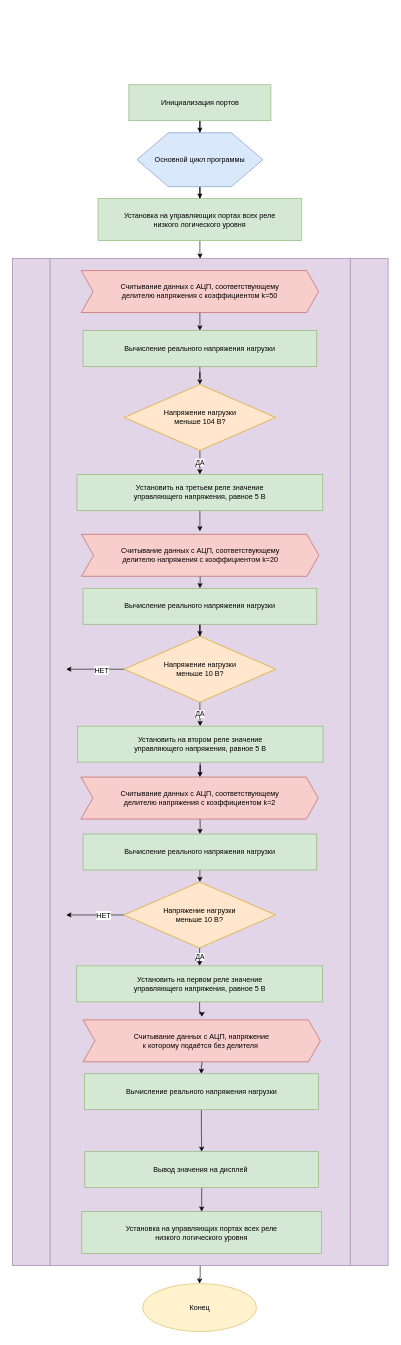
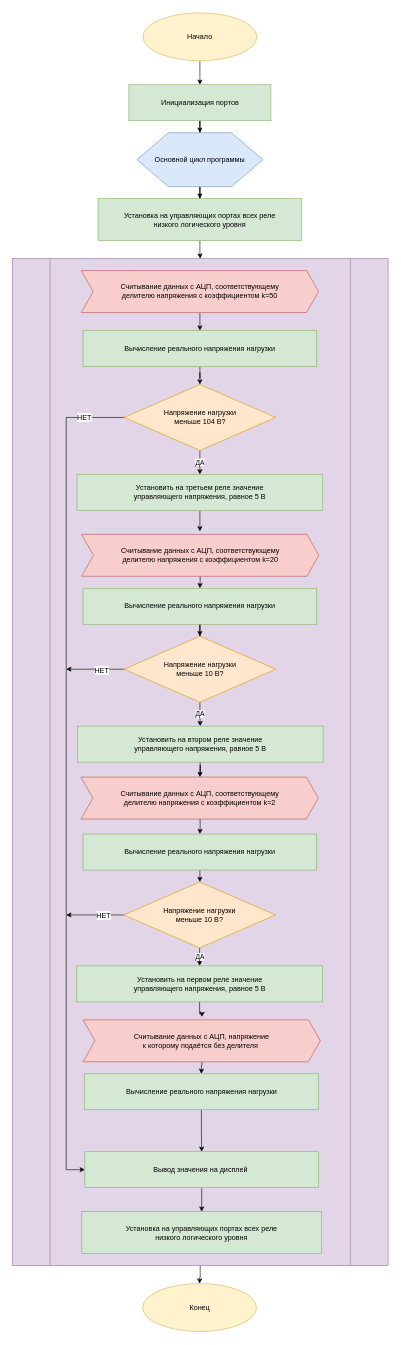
none -> (200, 36)
none -> (200, 79)
none -> (95, 417)
